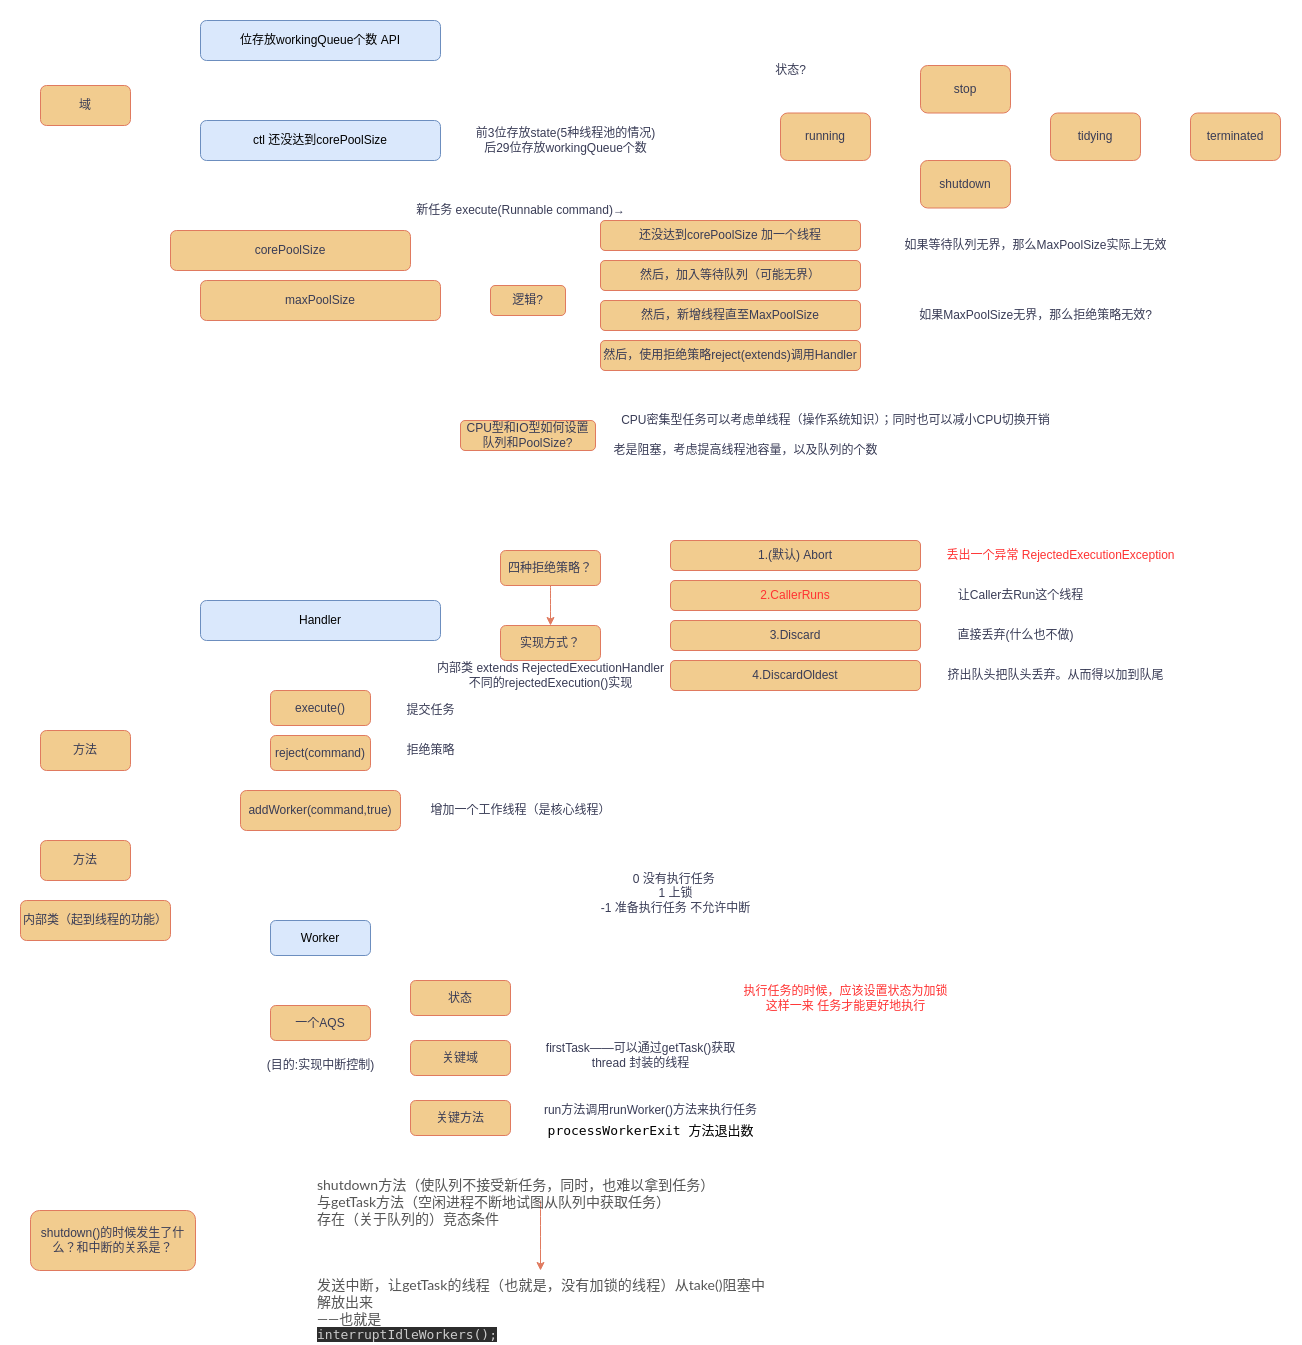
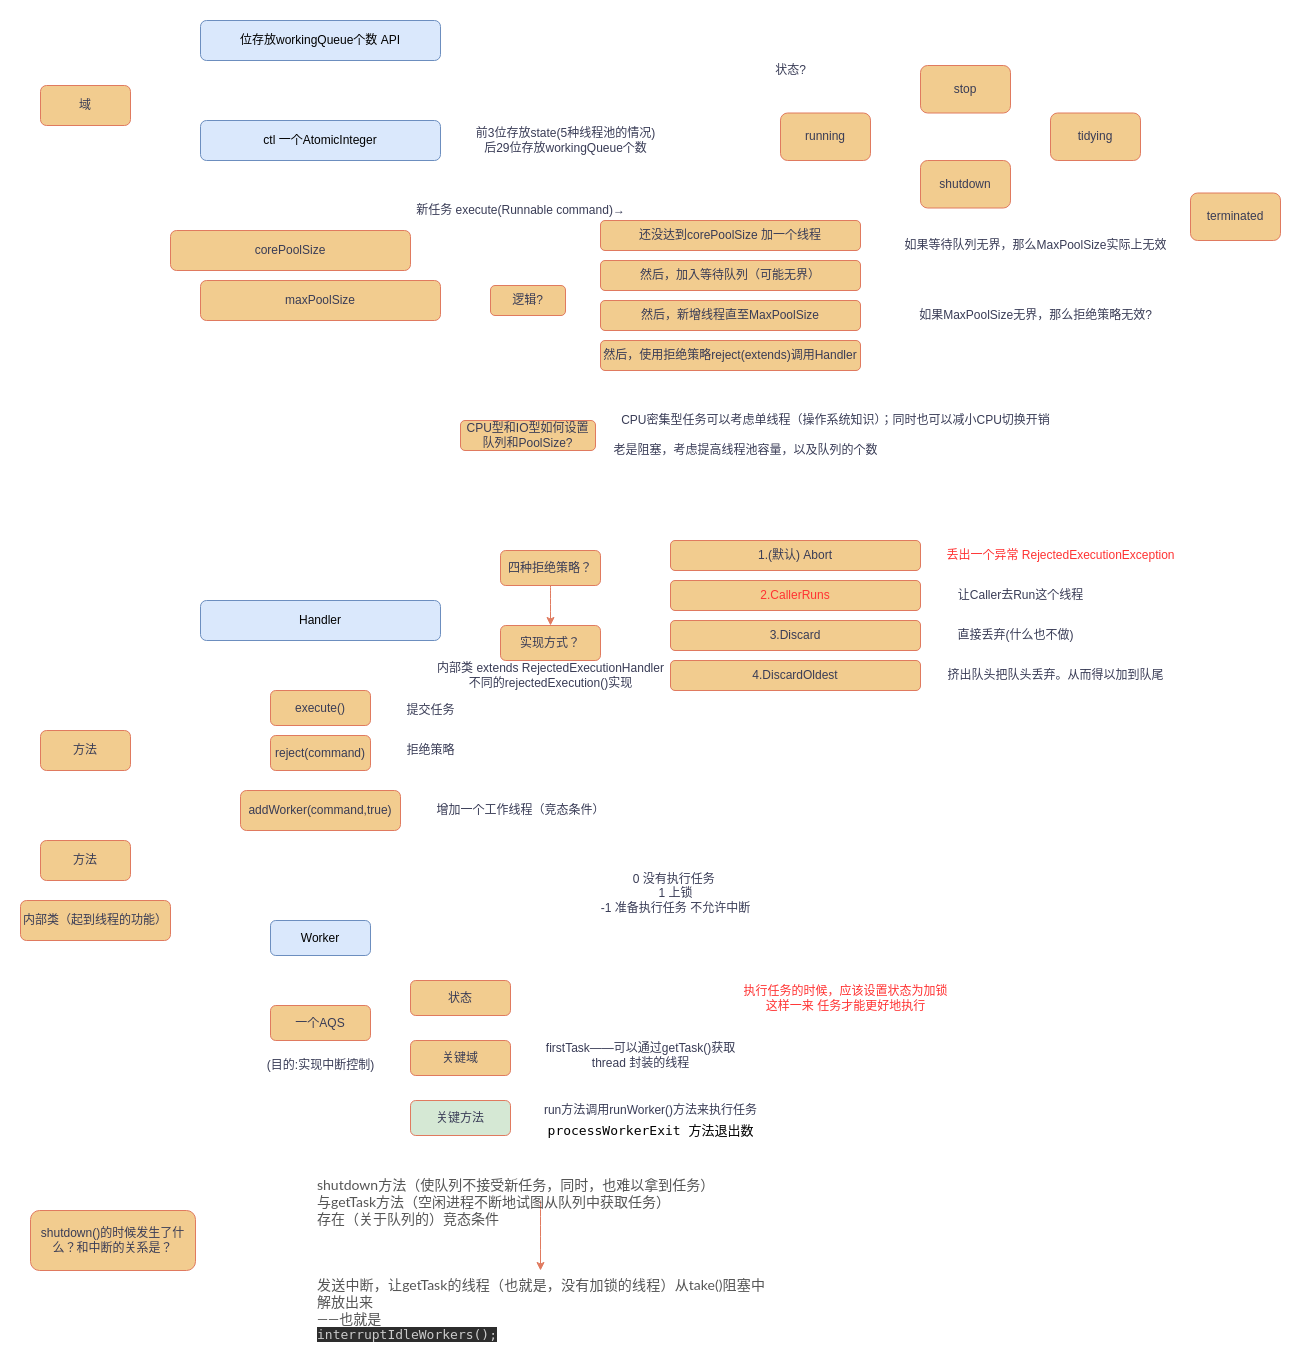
(1236, 137) -> (1236, 217)
(321, 141) -> (321, 141)
(521, 811) -> (521, 811)
(461, 1118) -> (461, 1118)
